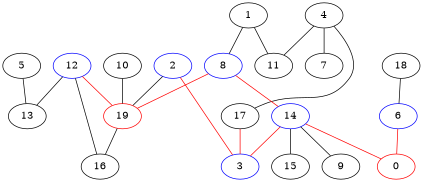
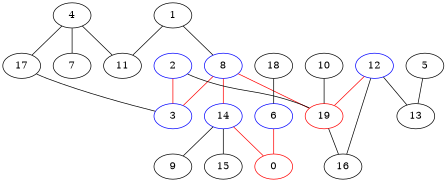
(240, 141) -> (95, 95)
(265, 141) -> (198, 91)
